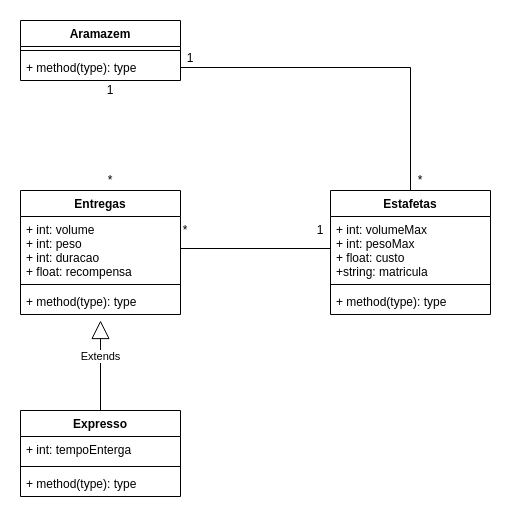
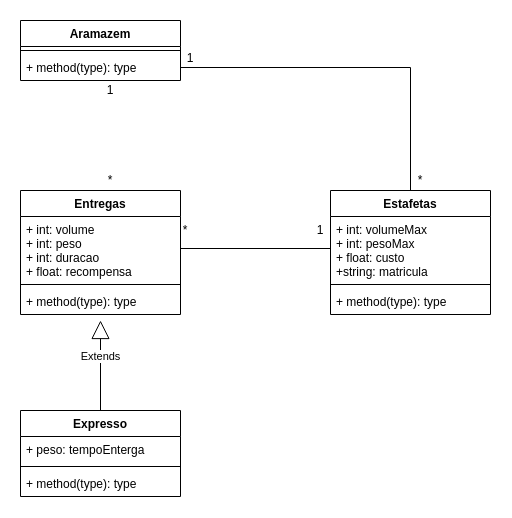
(84, 450) -> (89, 450)
